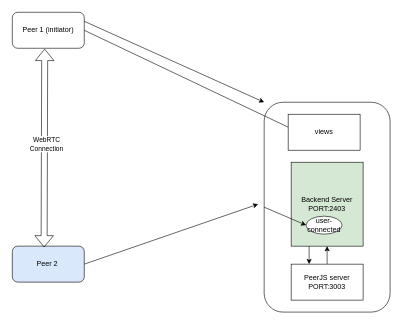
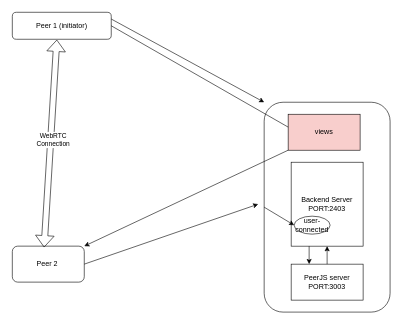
(48, 30) -> (62, 26)
(324, 132) -> (324, 132)
none -> (188, 197)
(327, 204) -> (327, 204)
(324, 225) -> (312, 225)
(48, 264) -> (48, 264)
